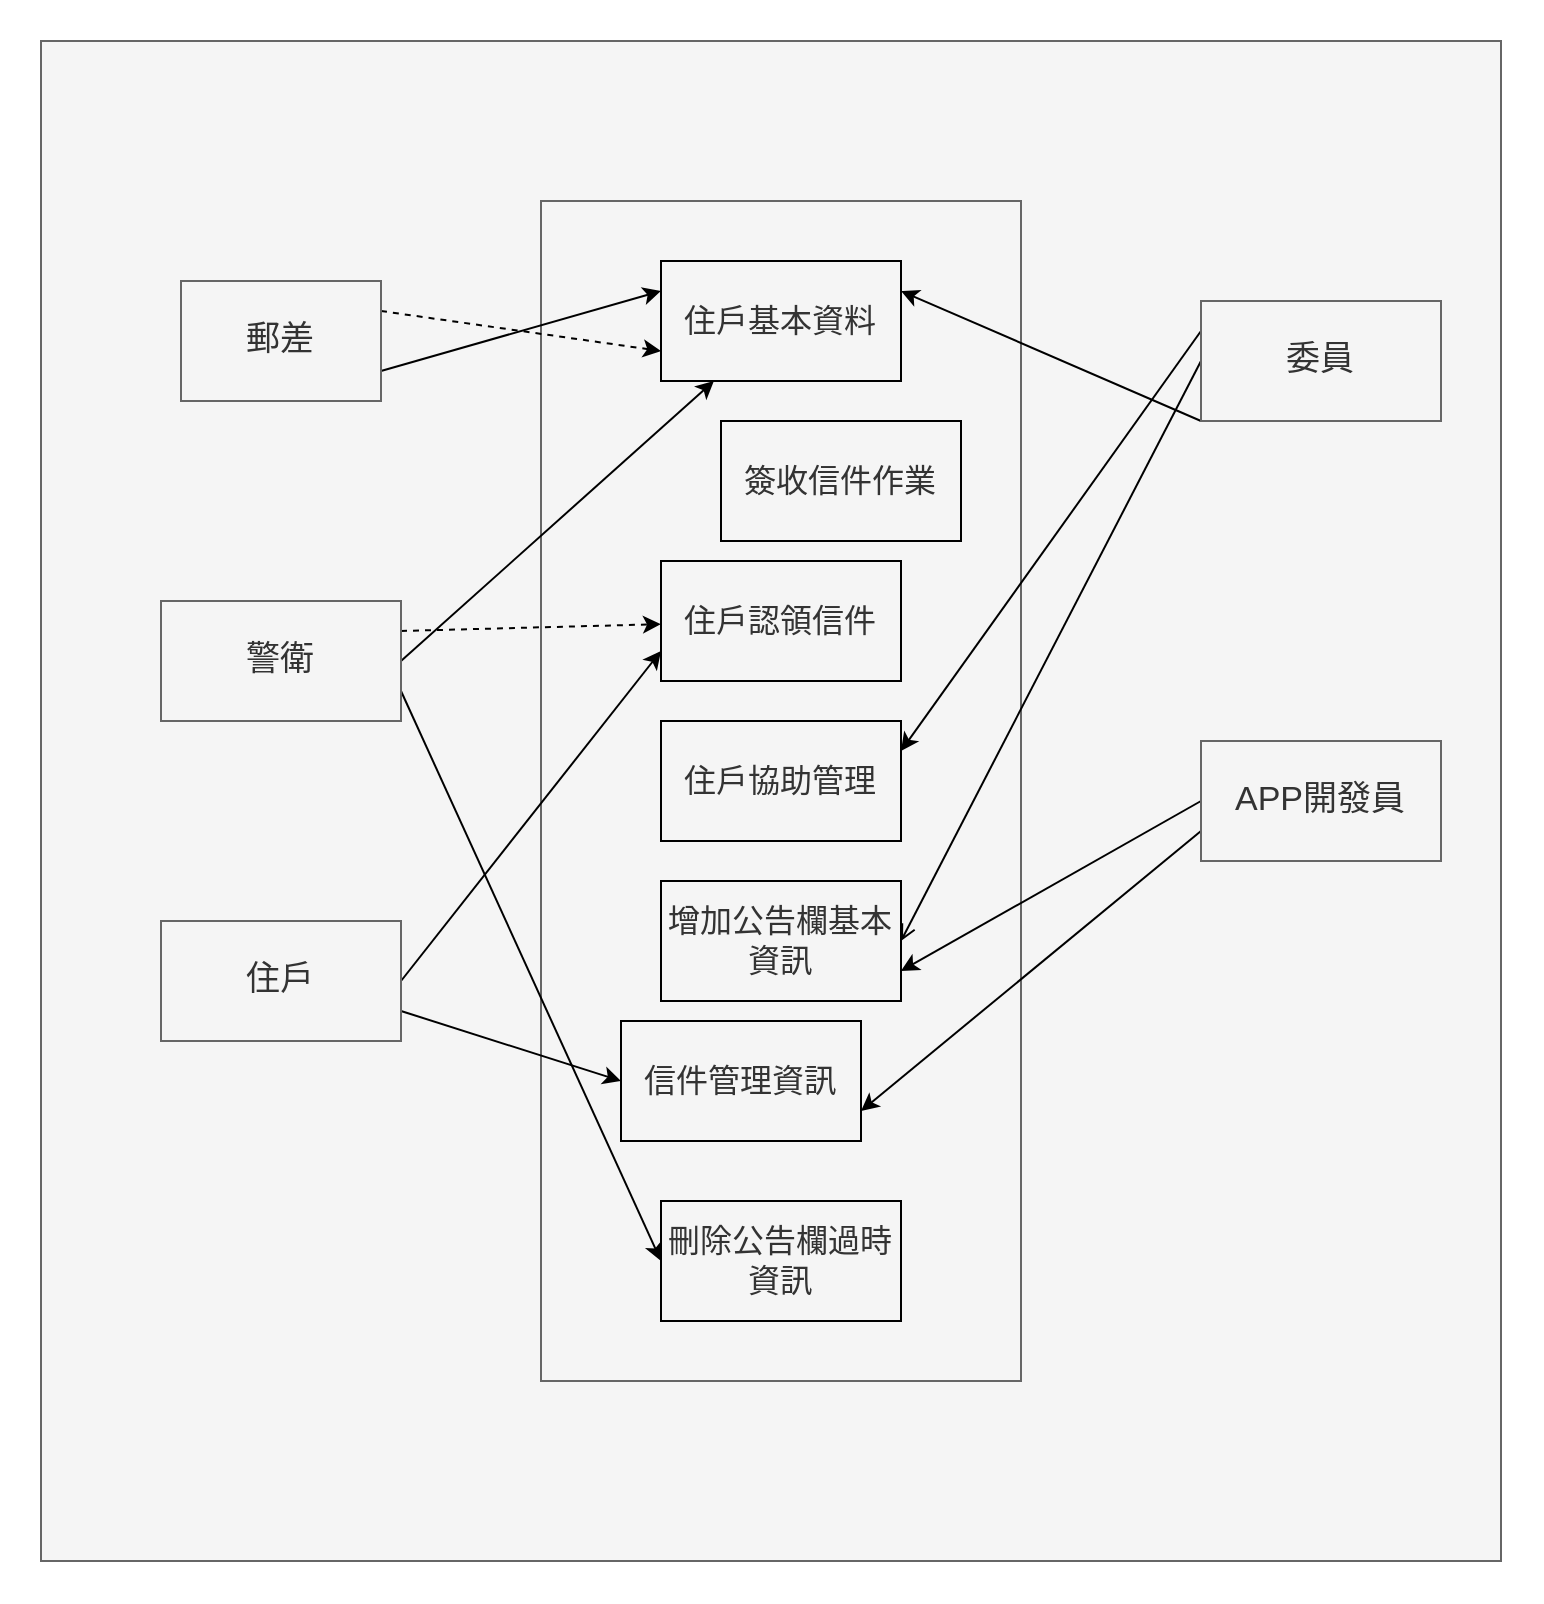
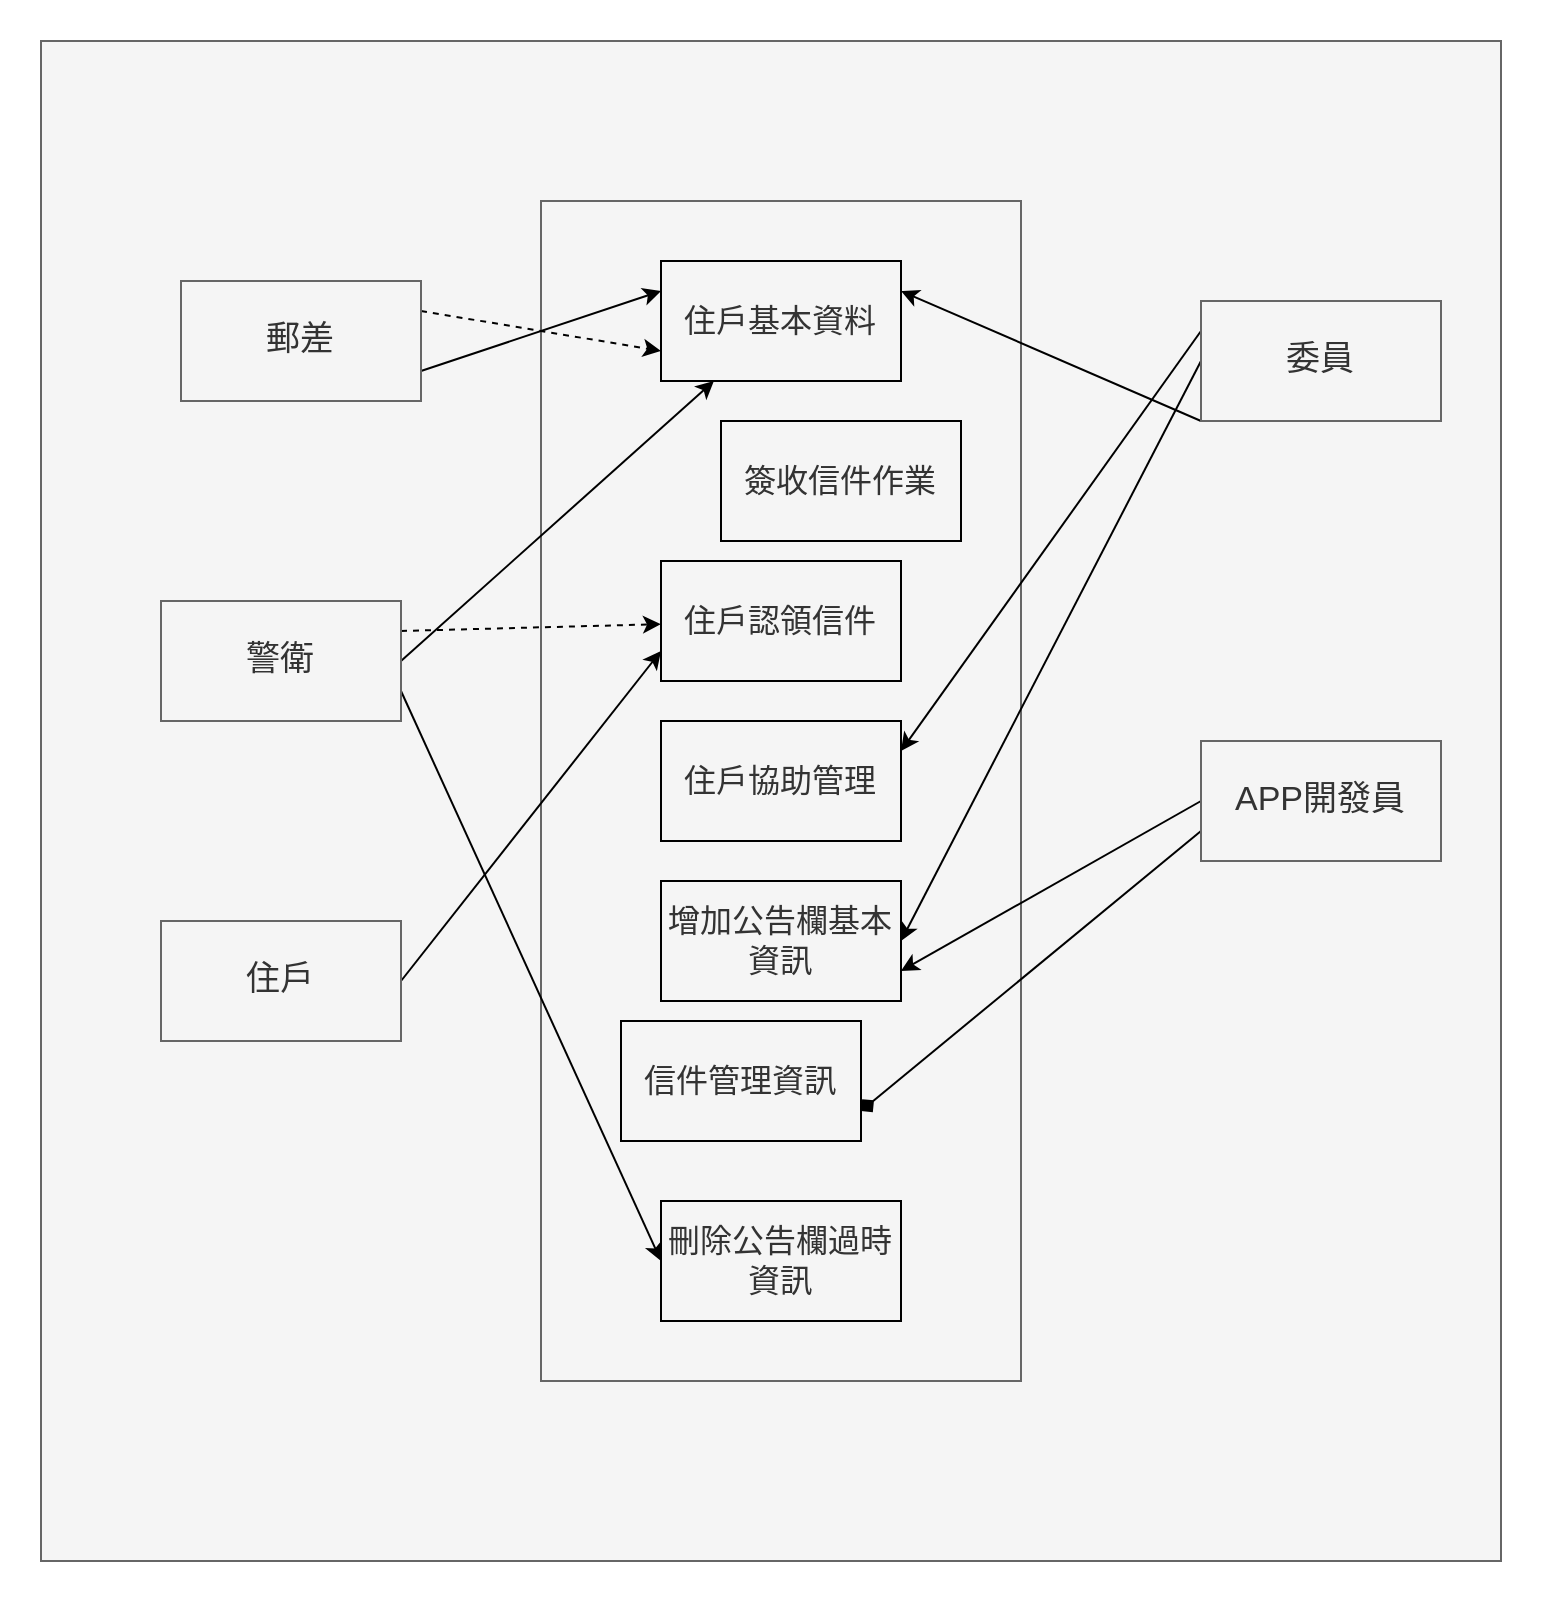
(281, 341) -> (301, 341)
(906, 932) -> (908, 928)
(484, 1037) -> none
(873, 1101) -> (874, 1101)
